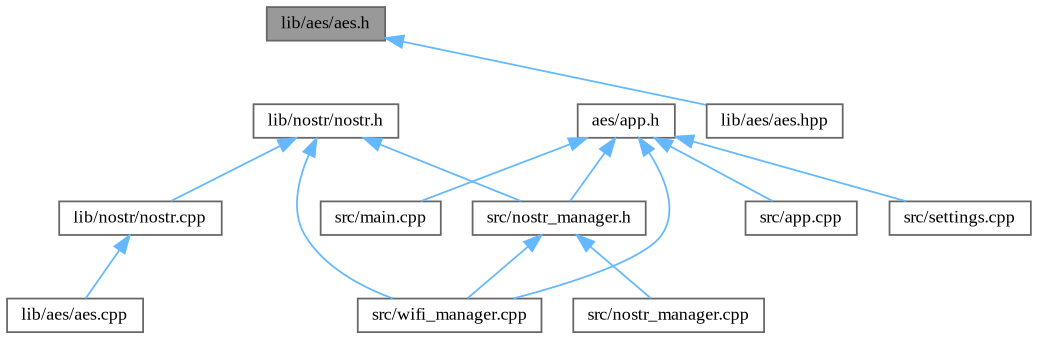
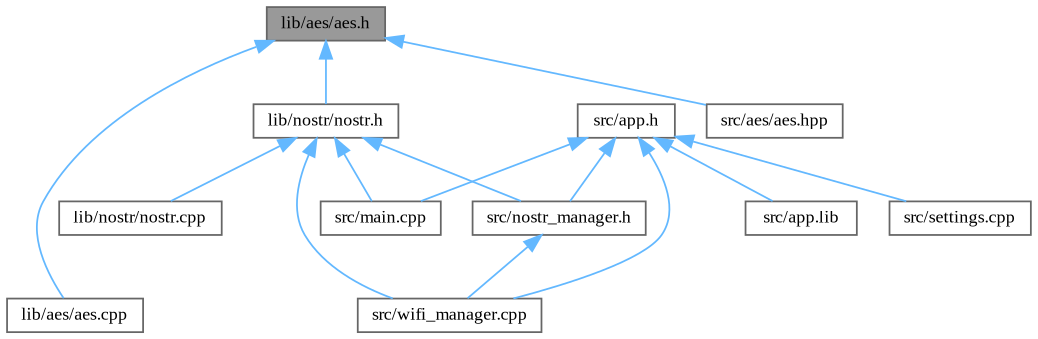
none -> (326, 81)
(626, 121) -> (626, 121)
(775, 121) -> (775, 121)
none -> (358, 177)
(801, 218) -> (801, 218)
(103, 274) -> (96, 138)
(669, 315) -> none
